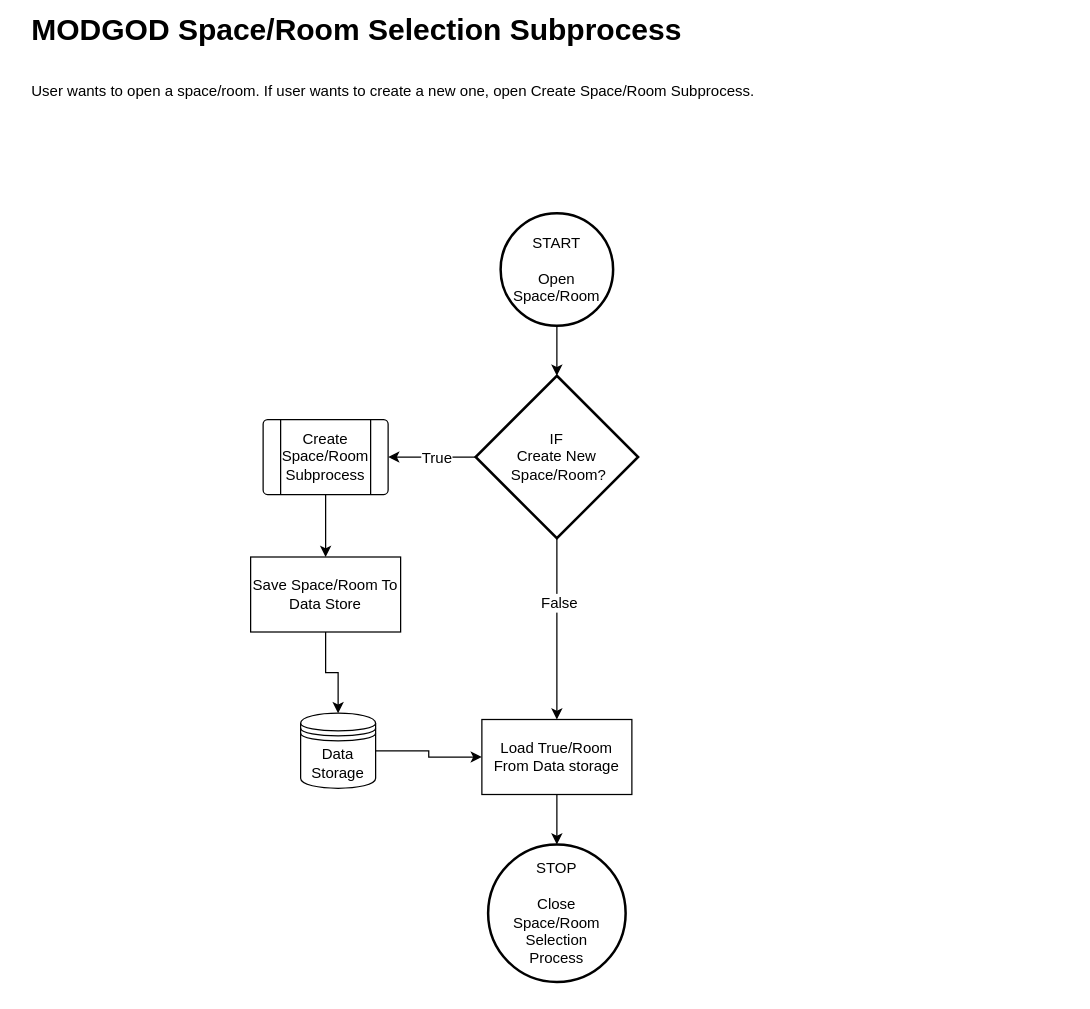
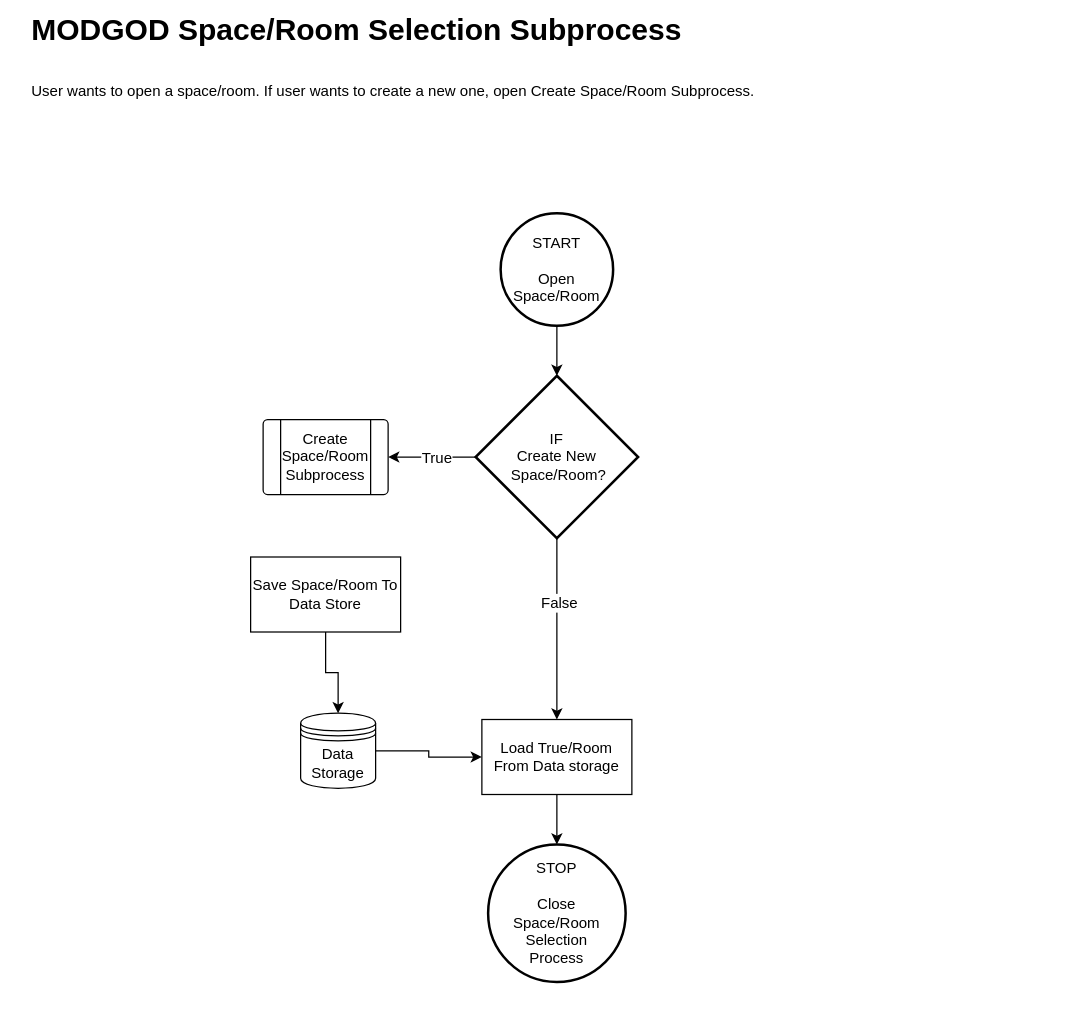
(326, 522) -> none
